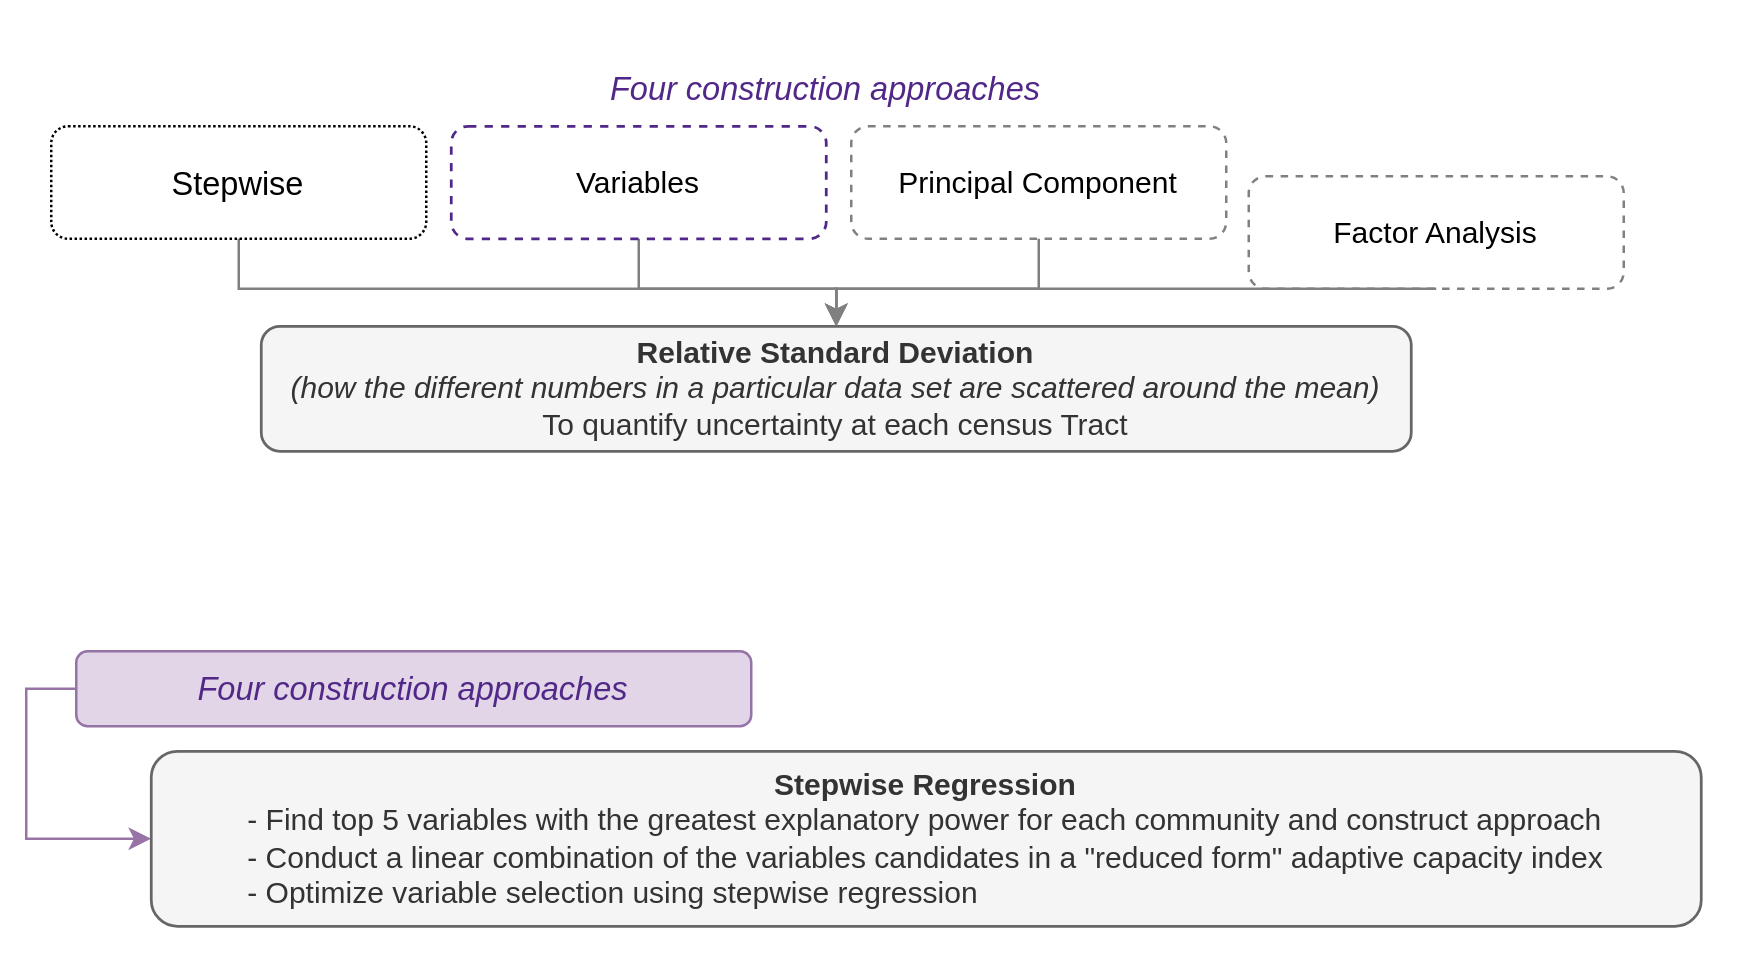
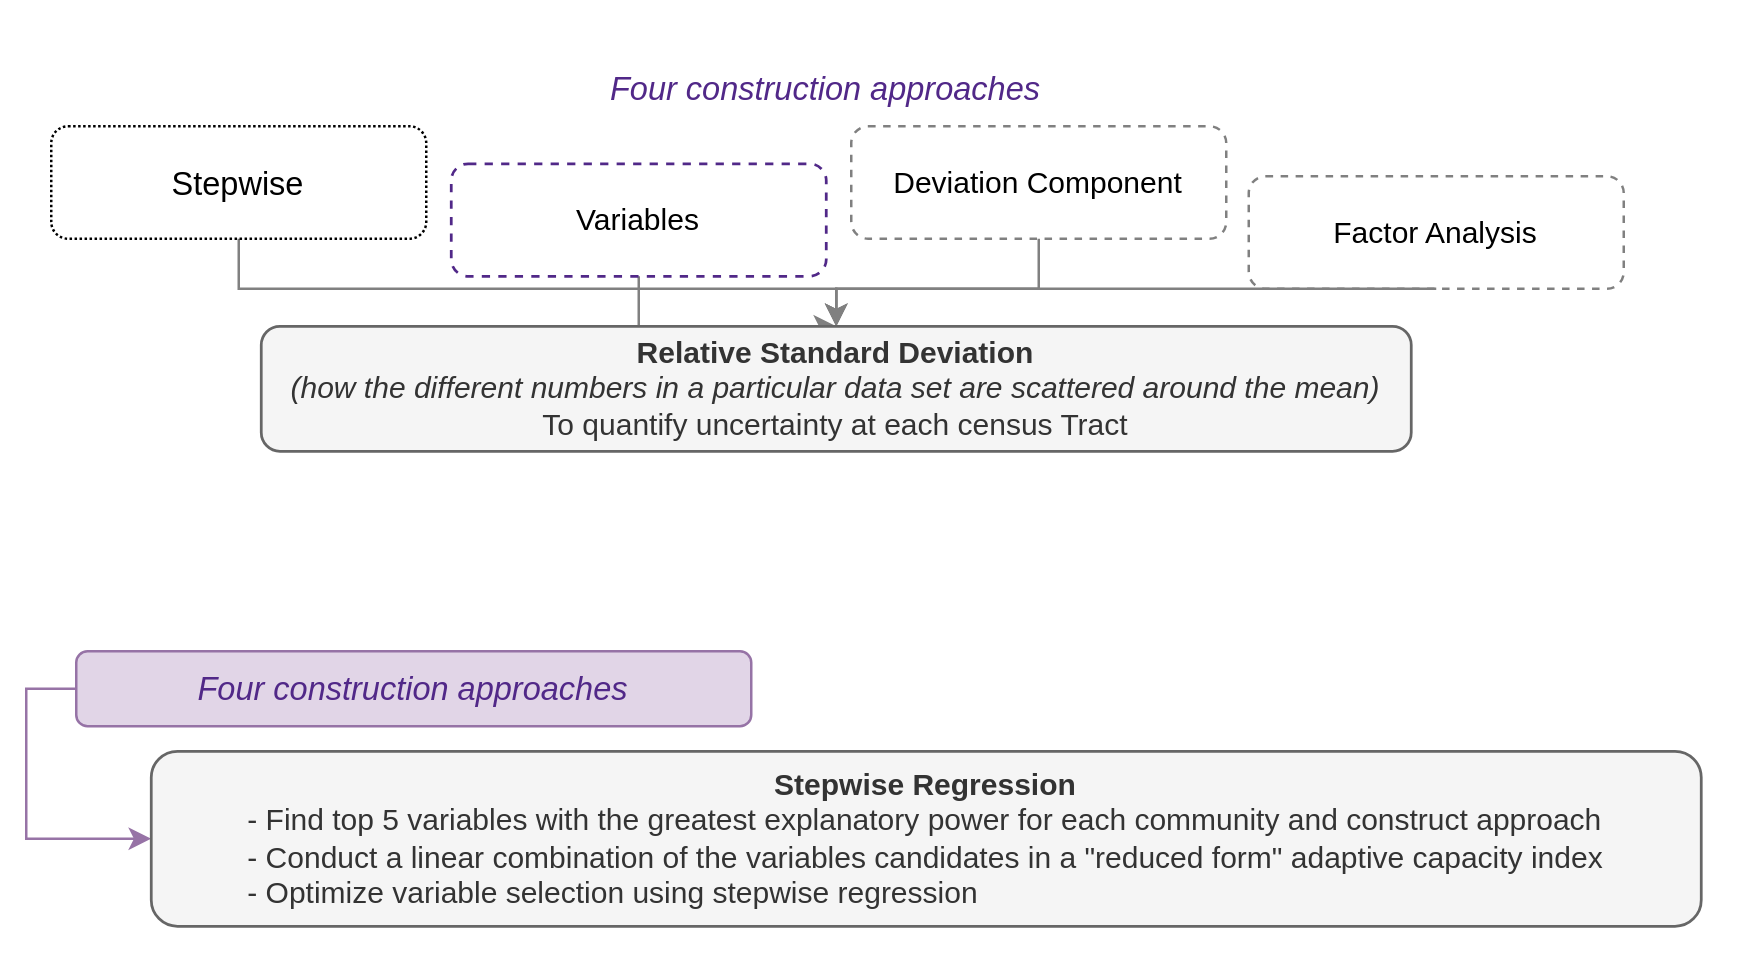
(639, 183) -> (639, 220)
(1039, 184) -> (1039, 184)
